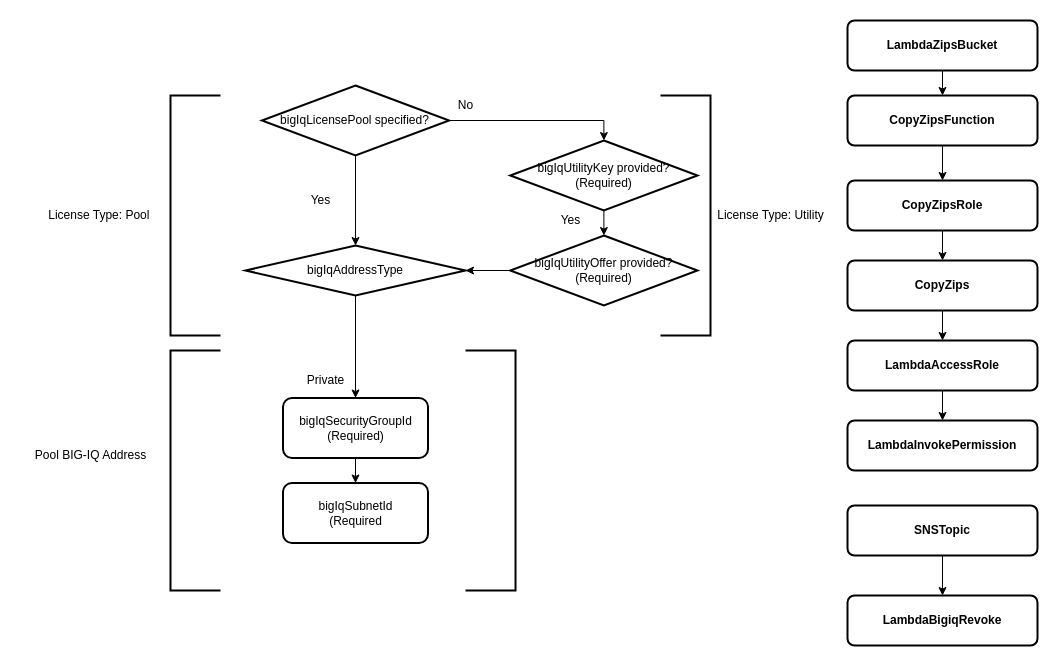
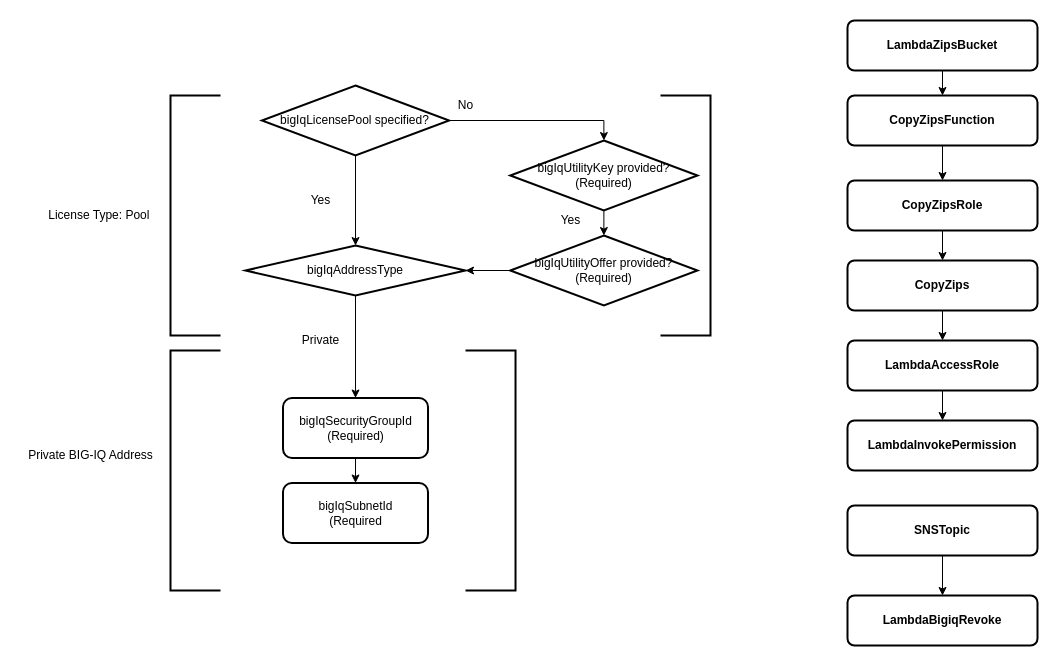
(771, 216) -> none
(326, 381) -> (321, 341)
(91, 456) -> (91, 456)
